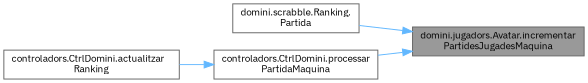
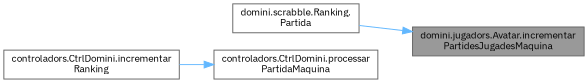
(390, 54) -> none
(92, 65) -> (92, 65)
